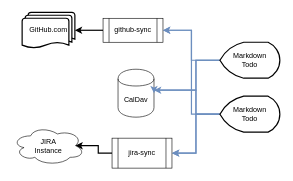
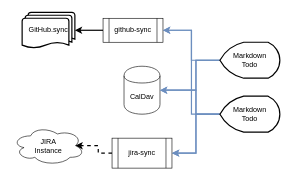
(48, 30) -> (48, 30)
(136, 93) -> (142, 90)
(98, 147) -> (98, 147)
